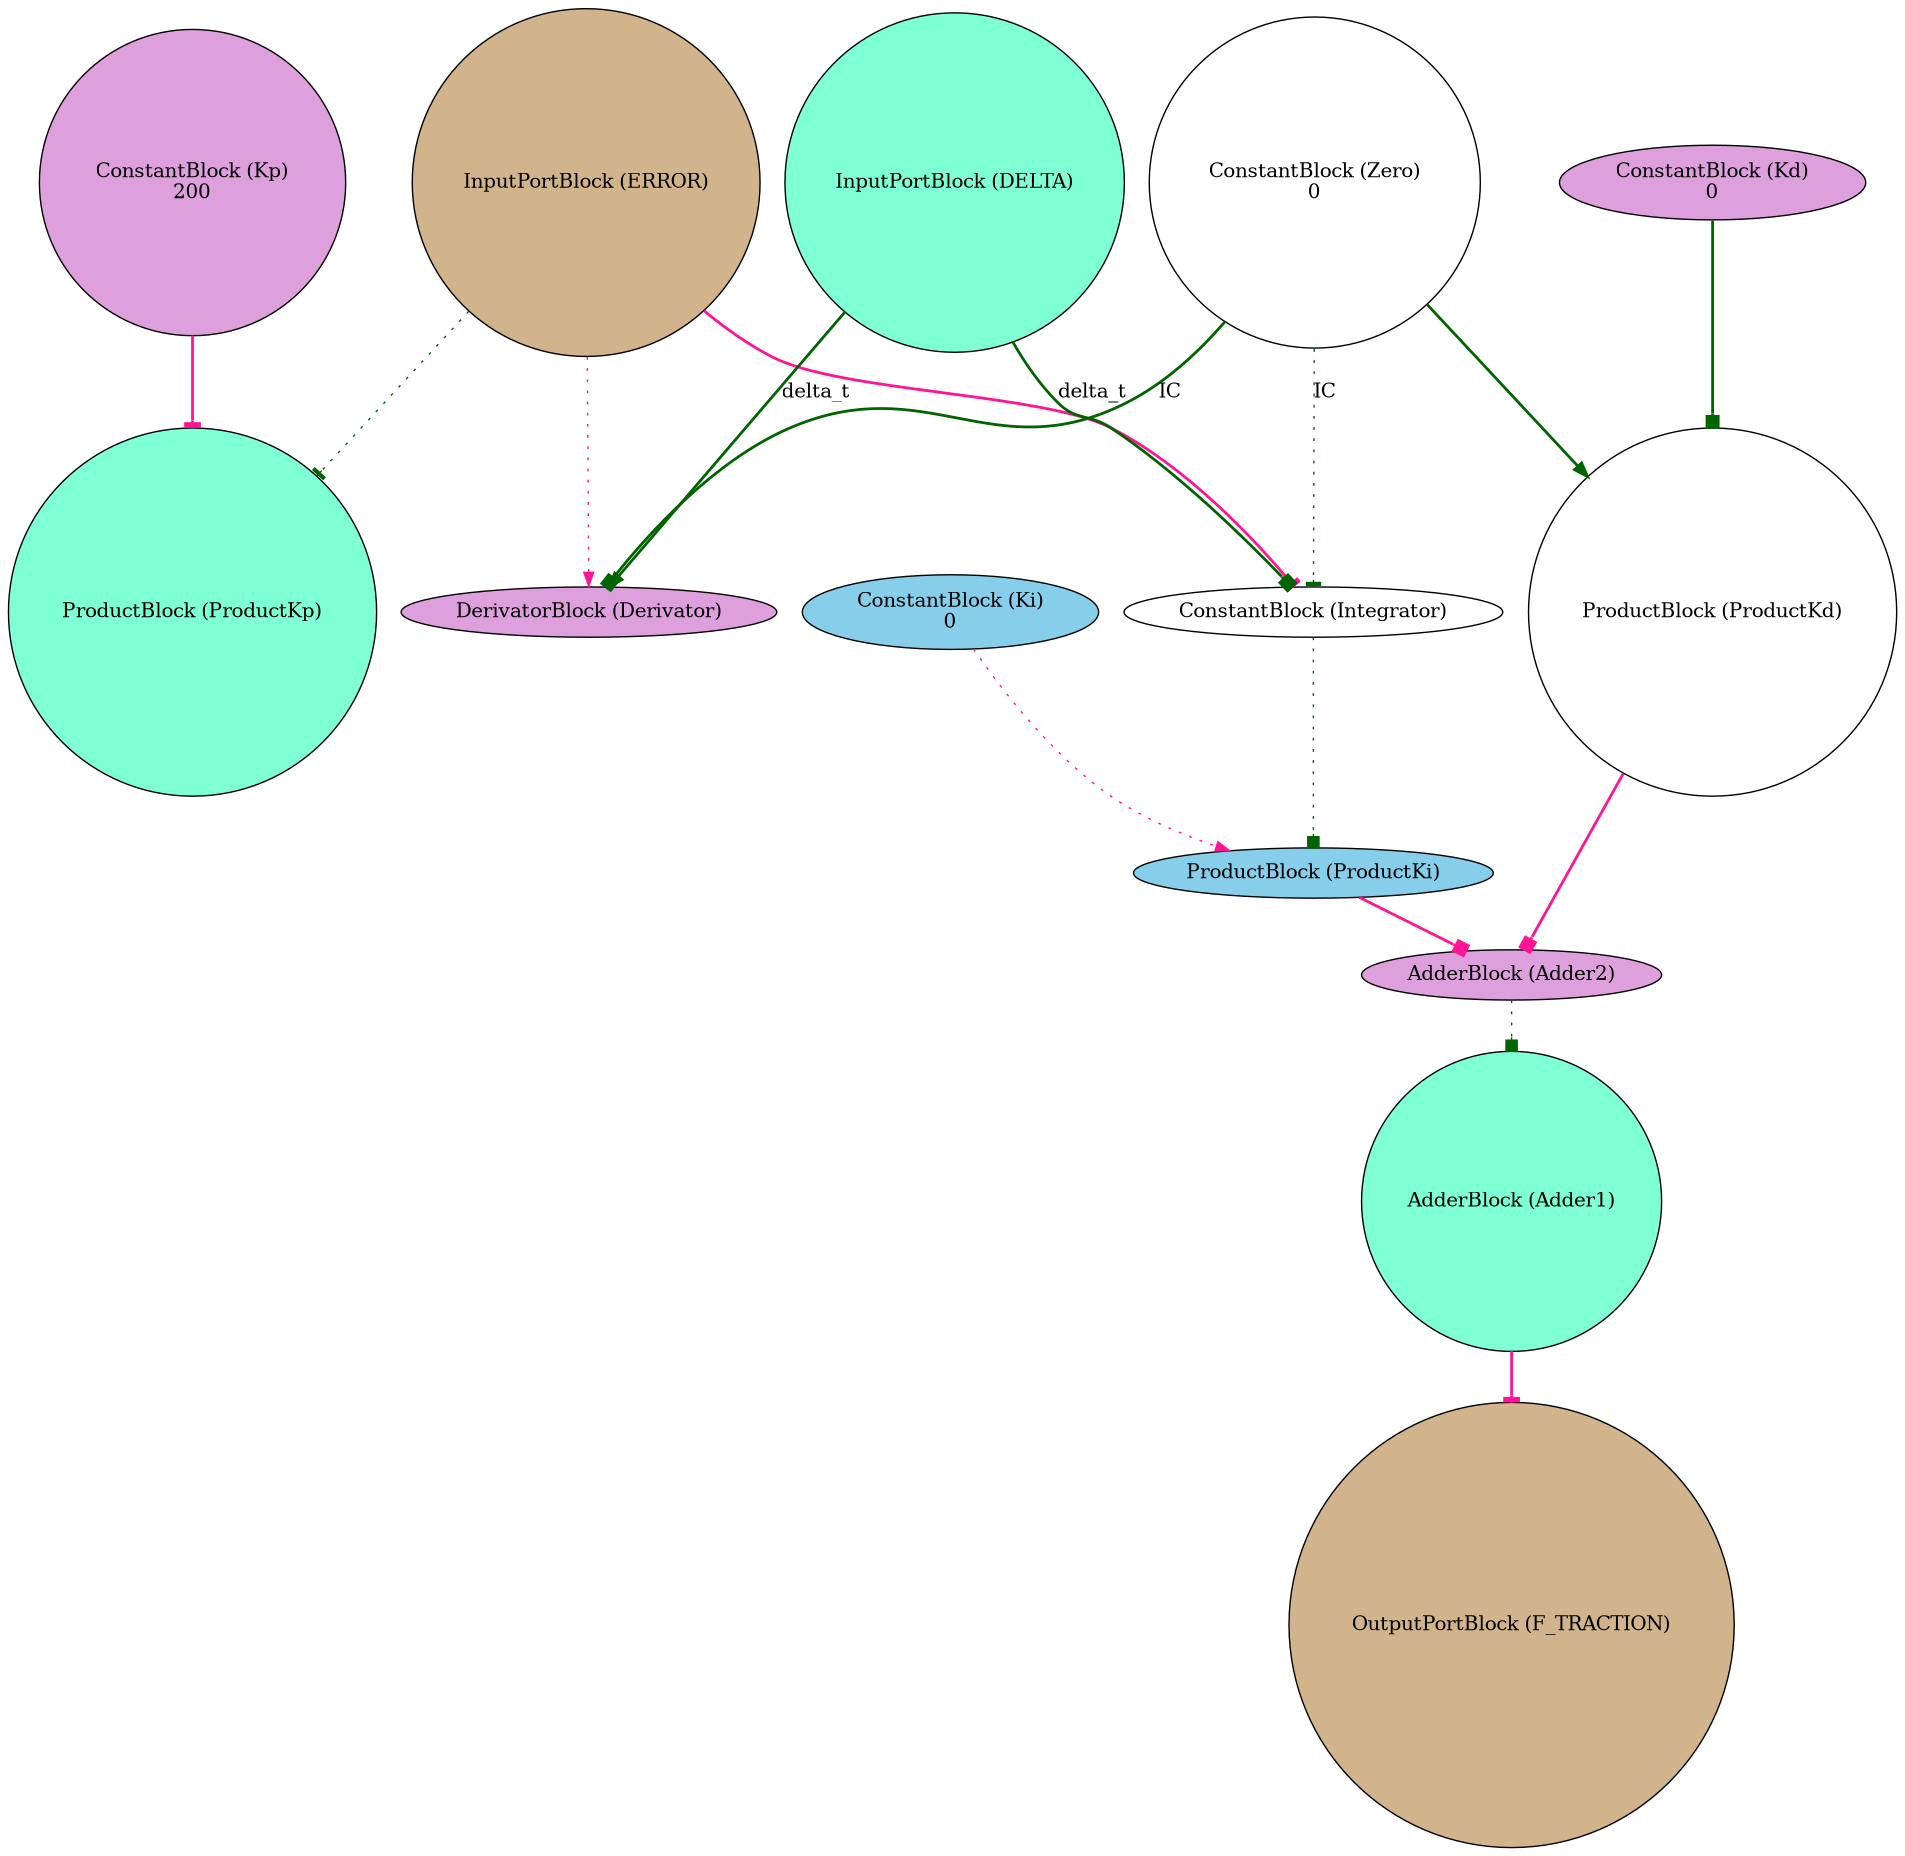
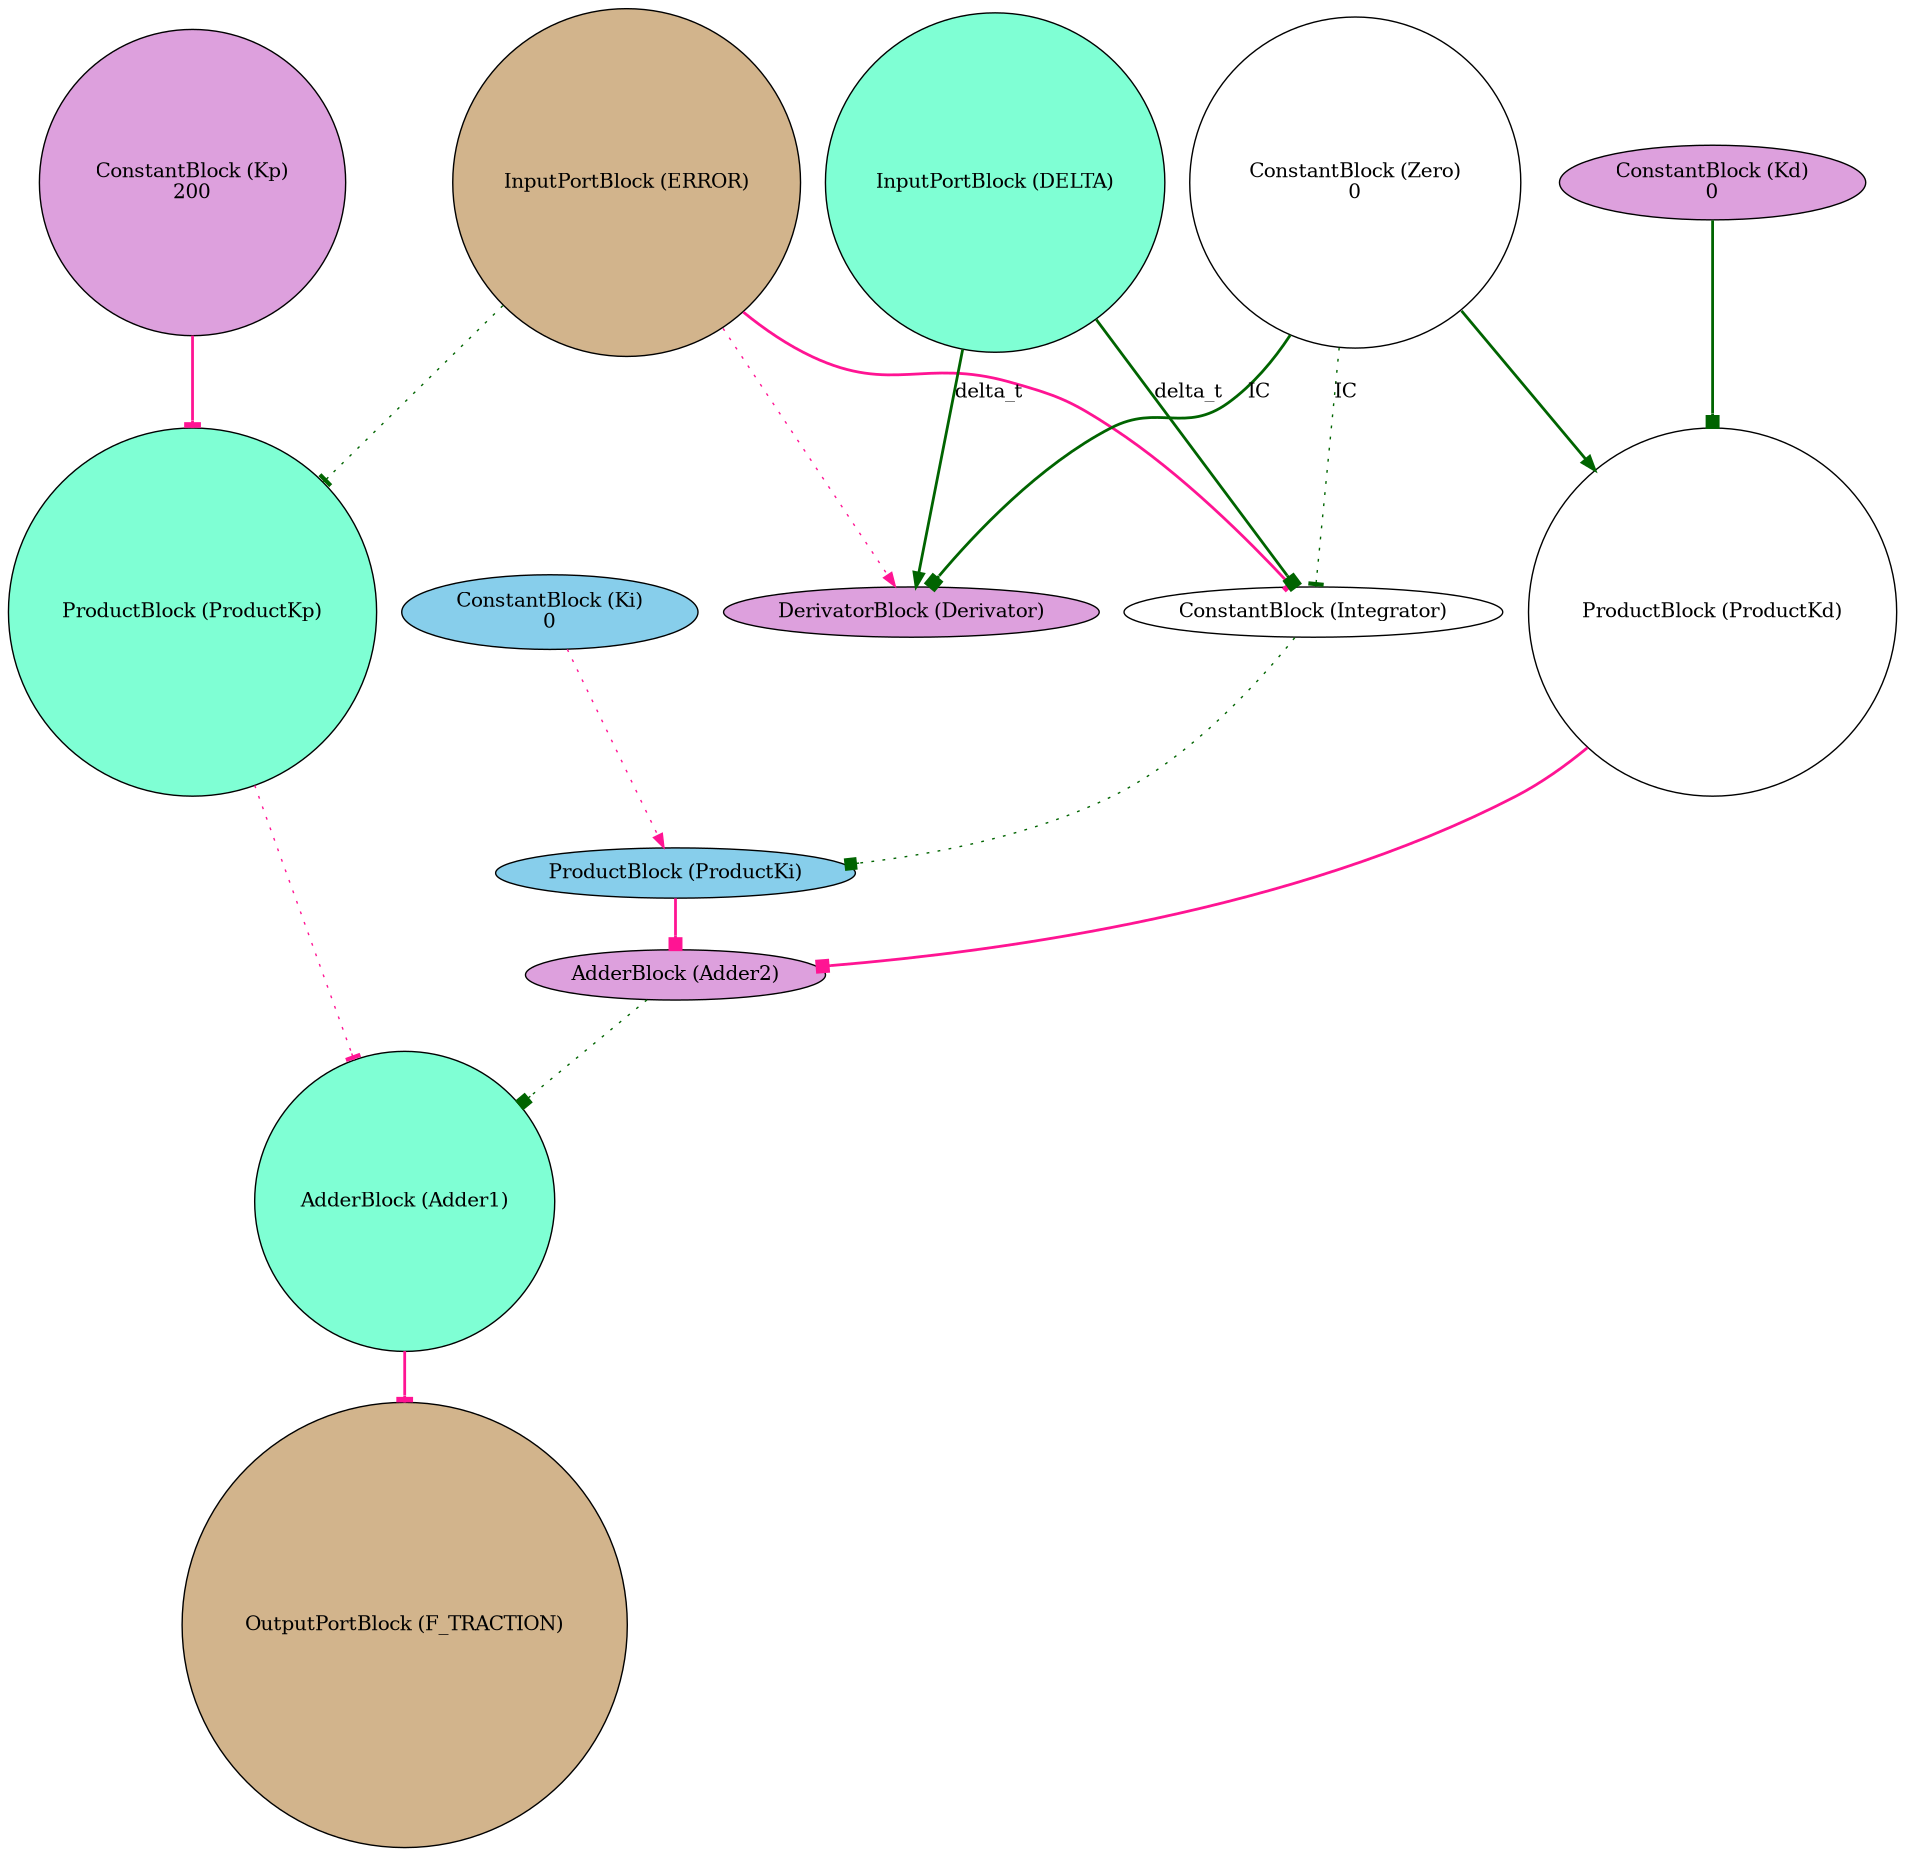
none -> (303, 919)
